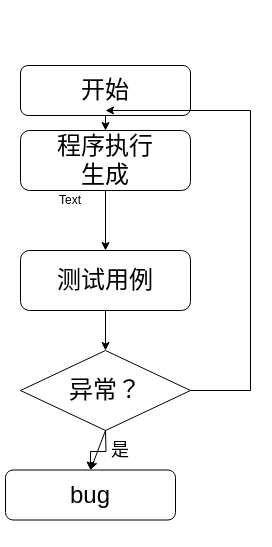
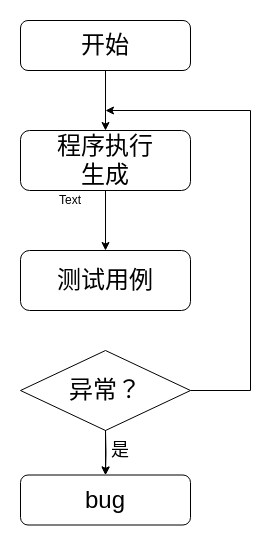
(106, 91) -> (106, 46)
(106, 327) -> none
(91, 495) -> (106, 500)
